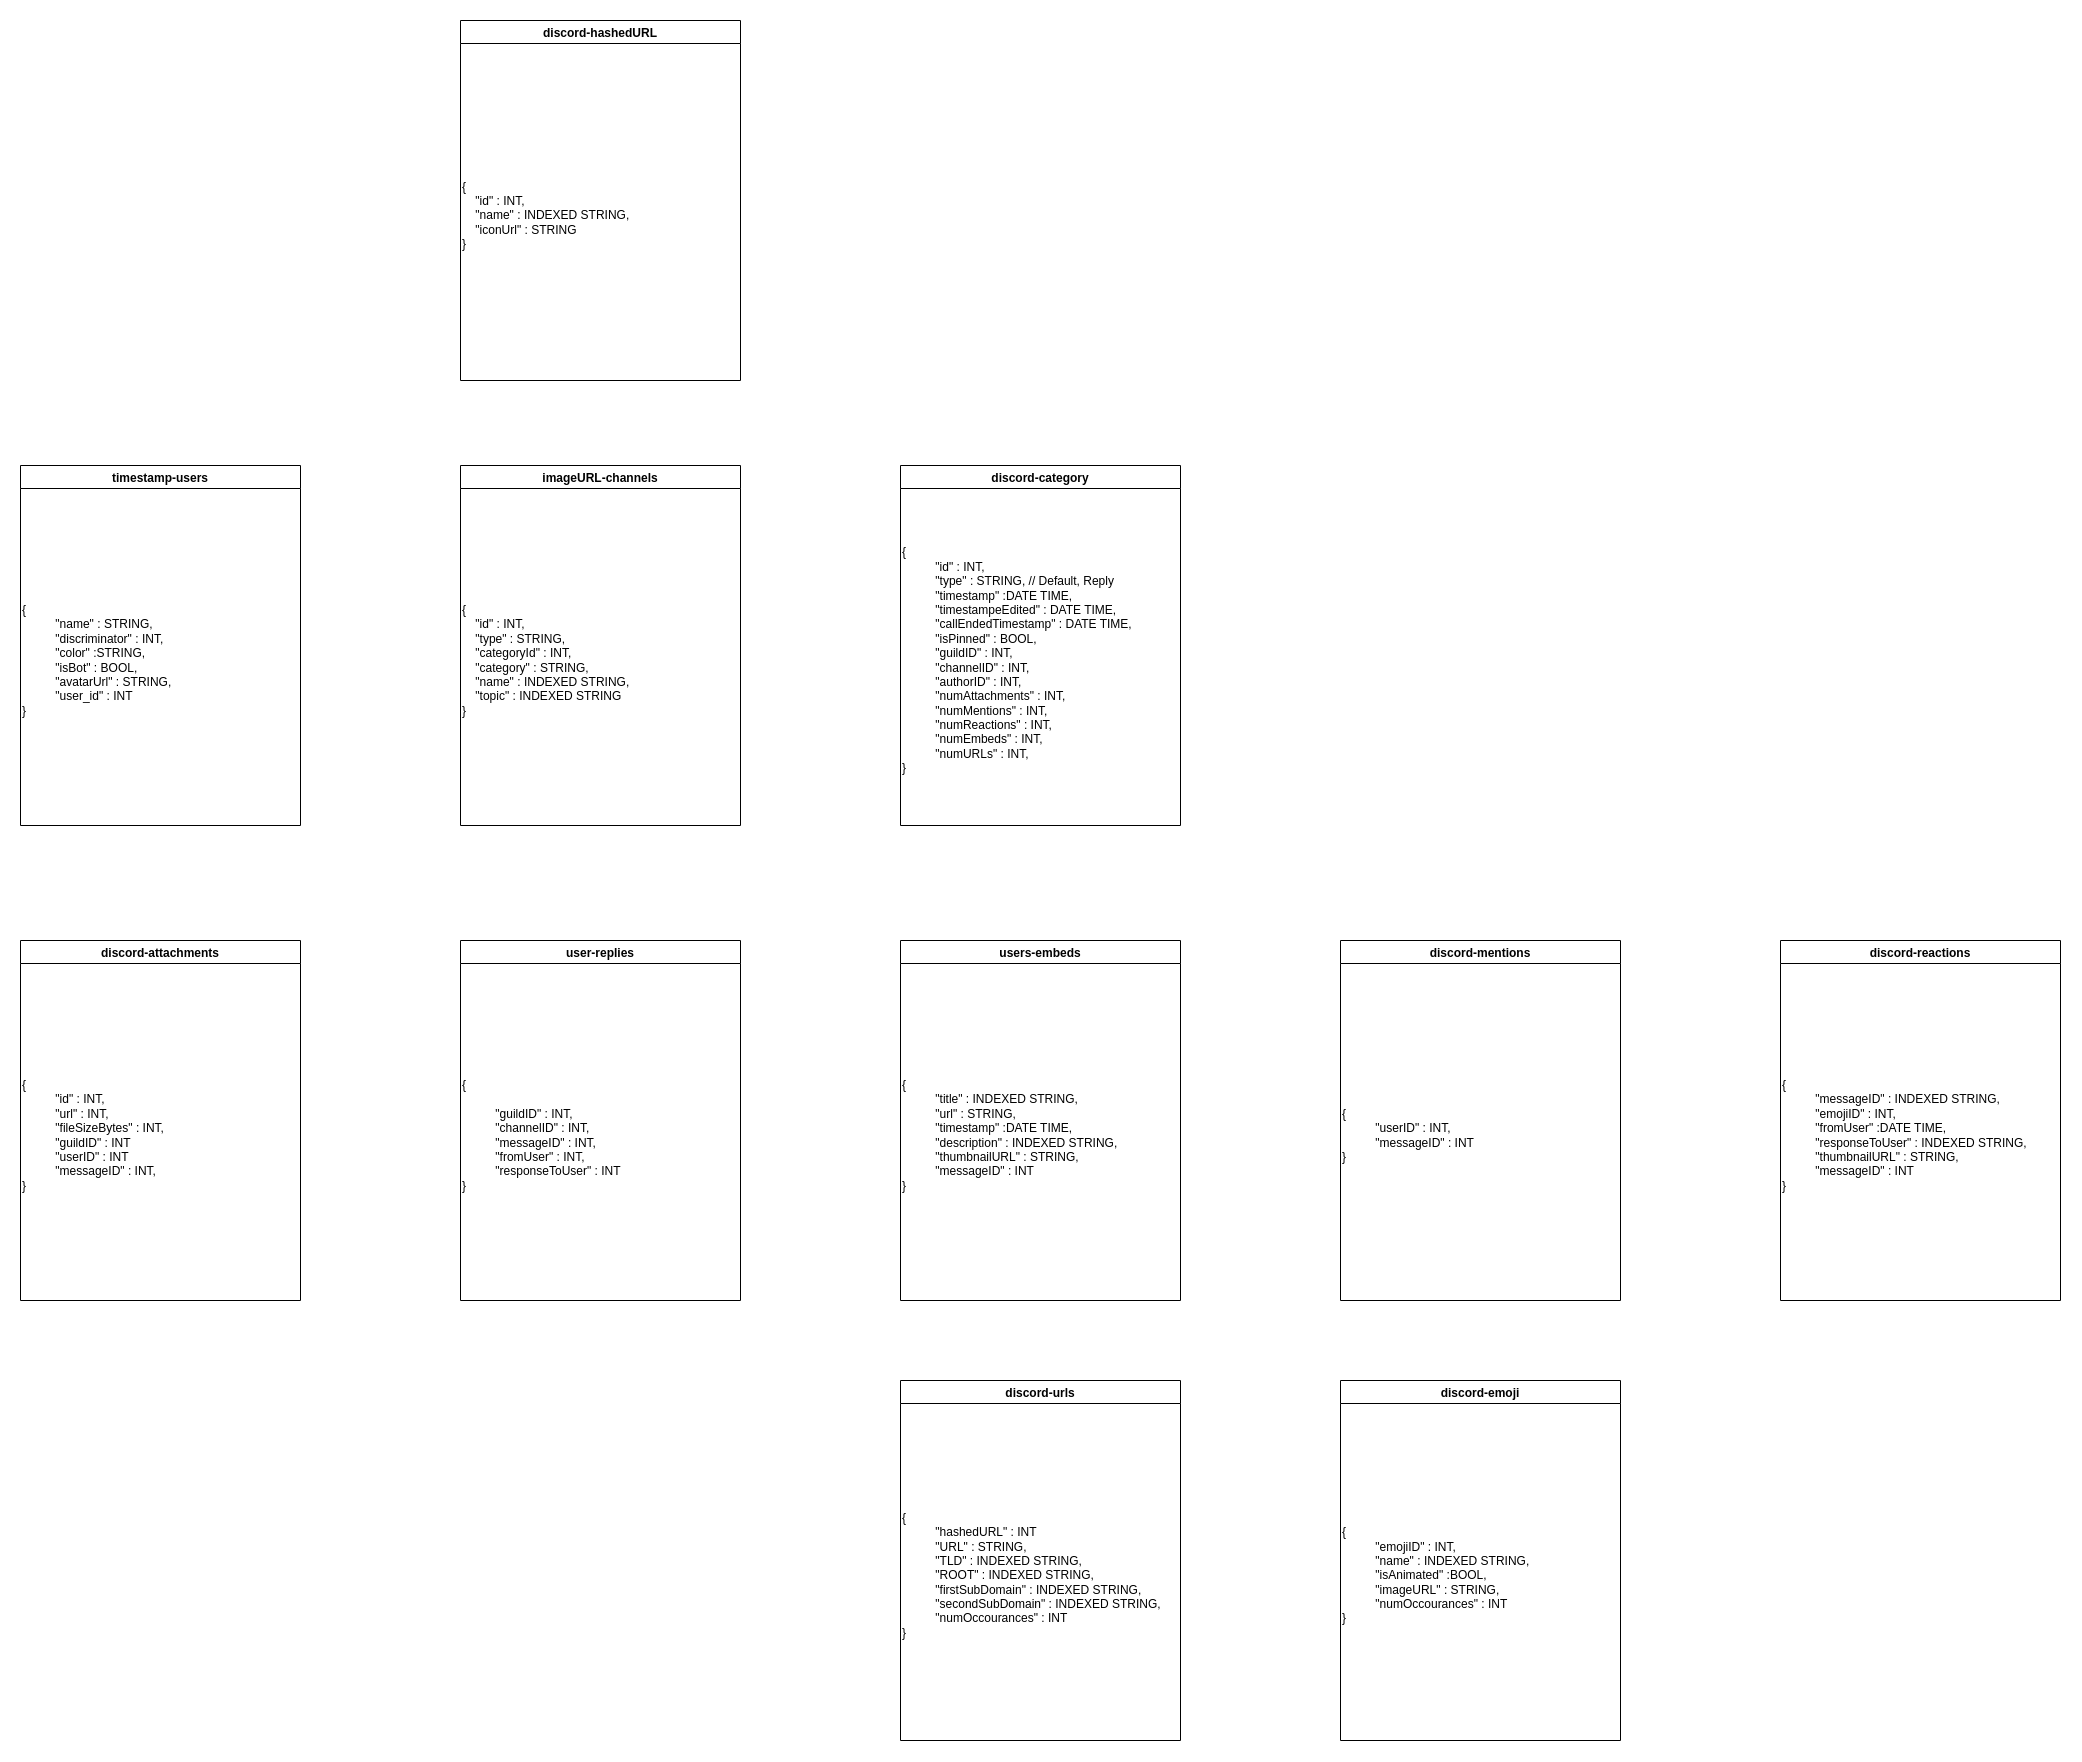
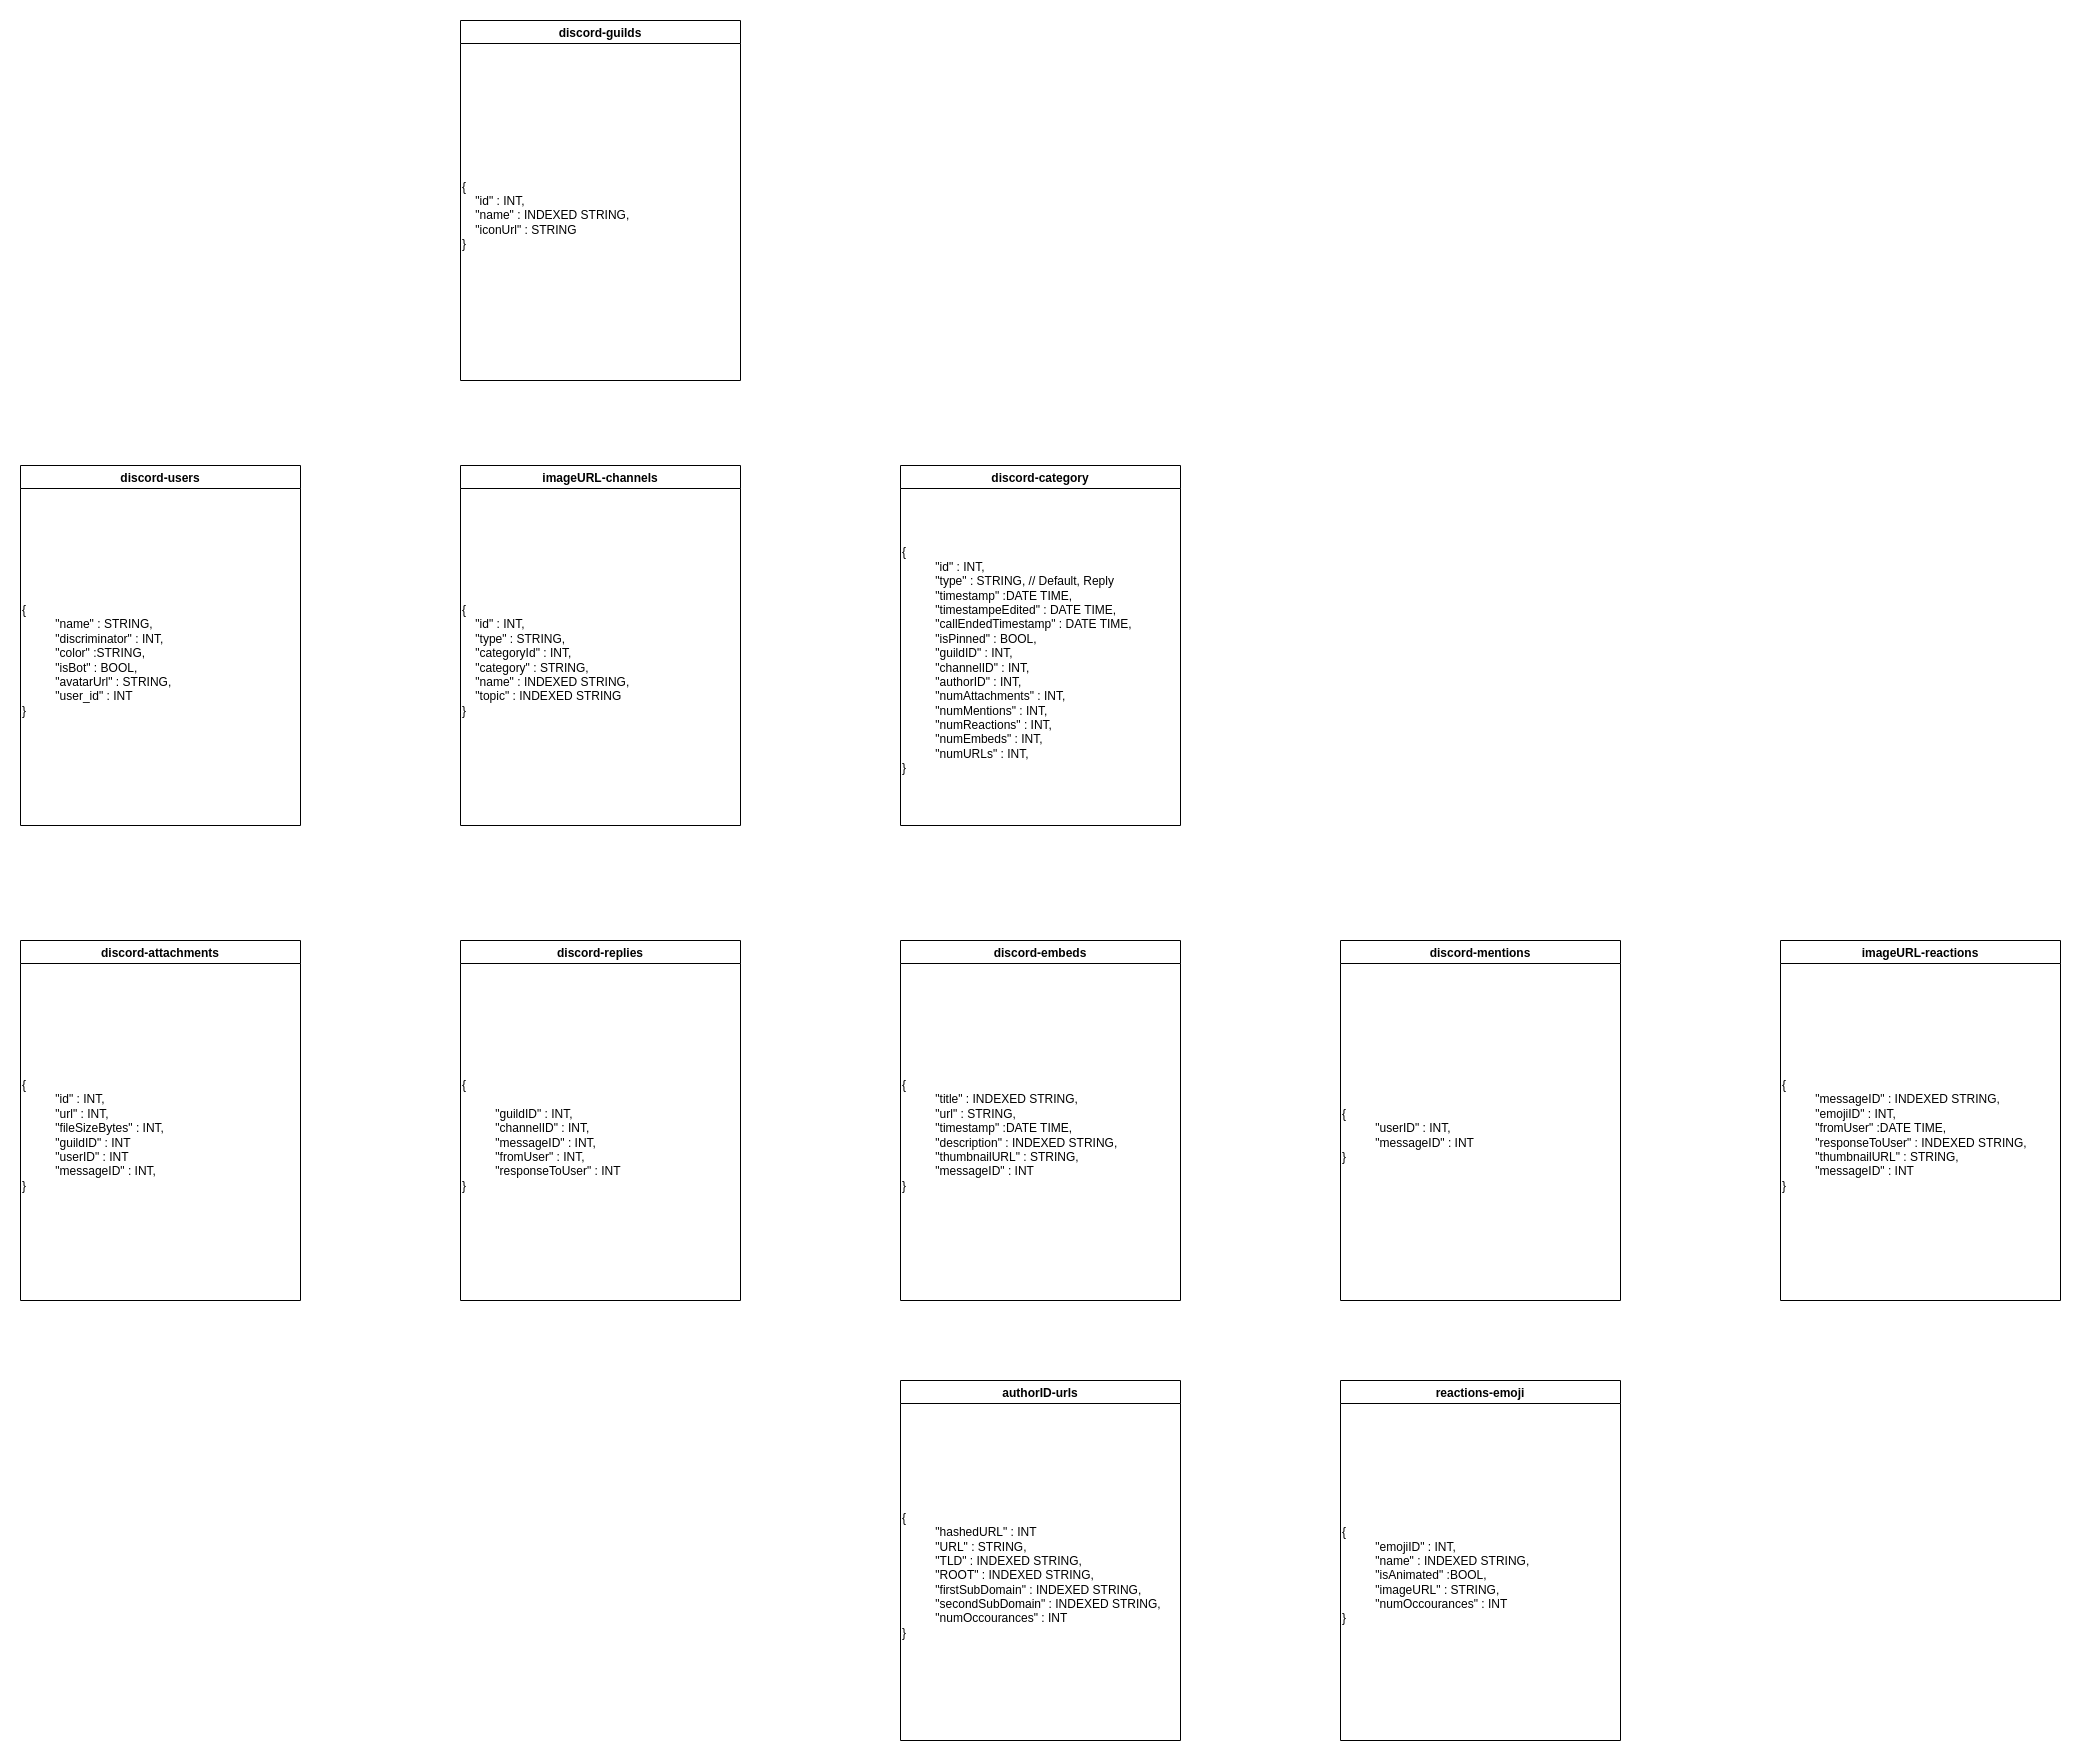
(600, 33) -> (600, 33)
(160, 478) -> (160, 478)
(600, 953) -> (600, 953)
(1040, 953) -> (1040, 953)
(1920, 953) -> (1920, 953)
(1040, 1393) -> (1040, 1393)
(1480, 1393) -> (1480, 1393)
